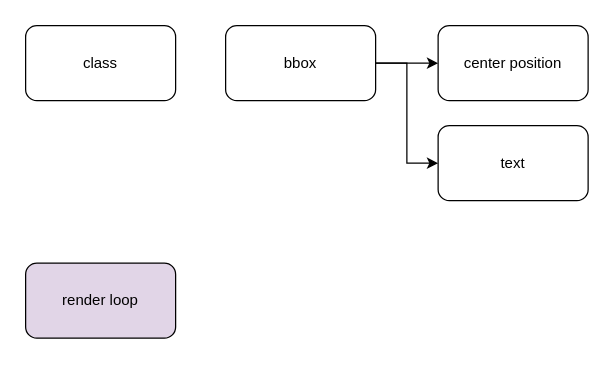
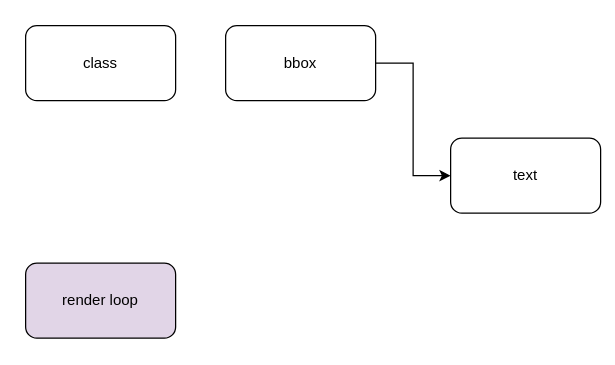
(423, 63) -> none
(513, 63) -> none
(513, 163) -> (526, 176)
